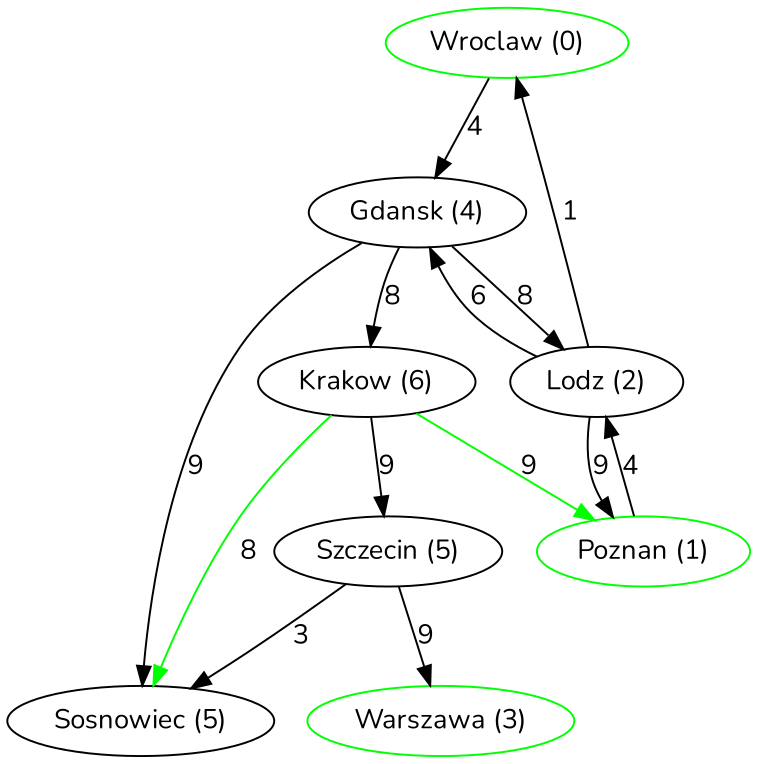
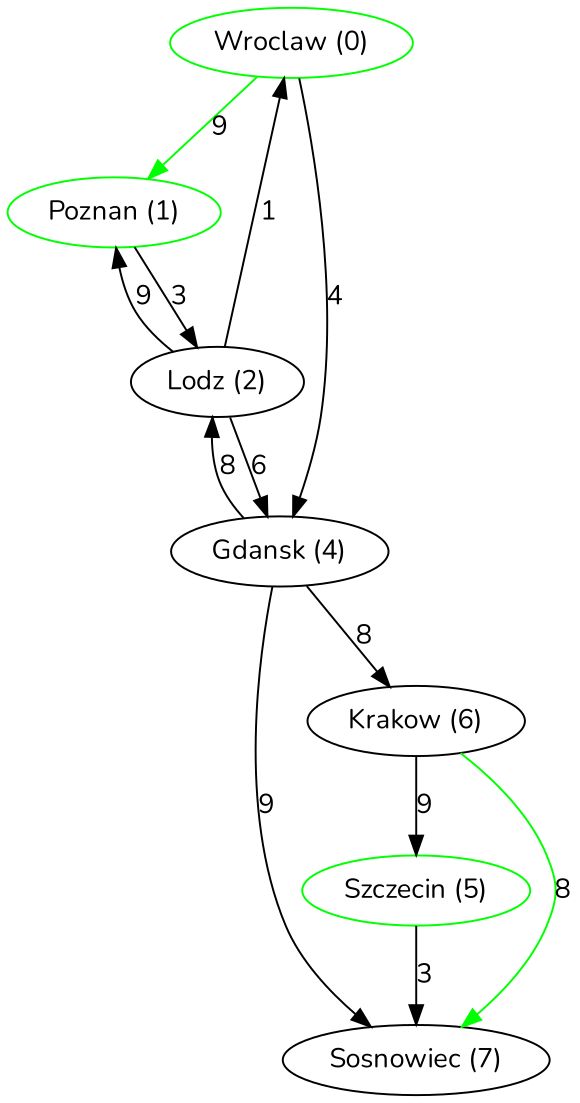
(497, 462) -> (210, 121)
(631, 467) -> (179, 297)
(388, 551) -> (416, 891)
(141, 721) -> (416, 1060)
(441, 721) -> none
